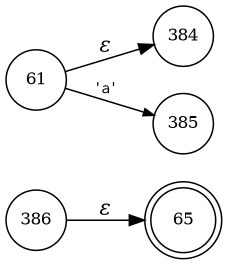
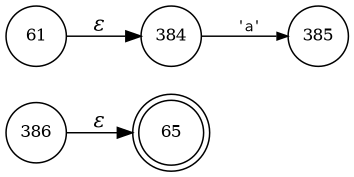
(104, 100) -> (239, 36)
